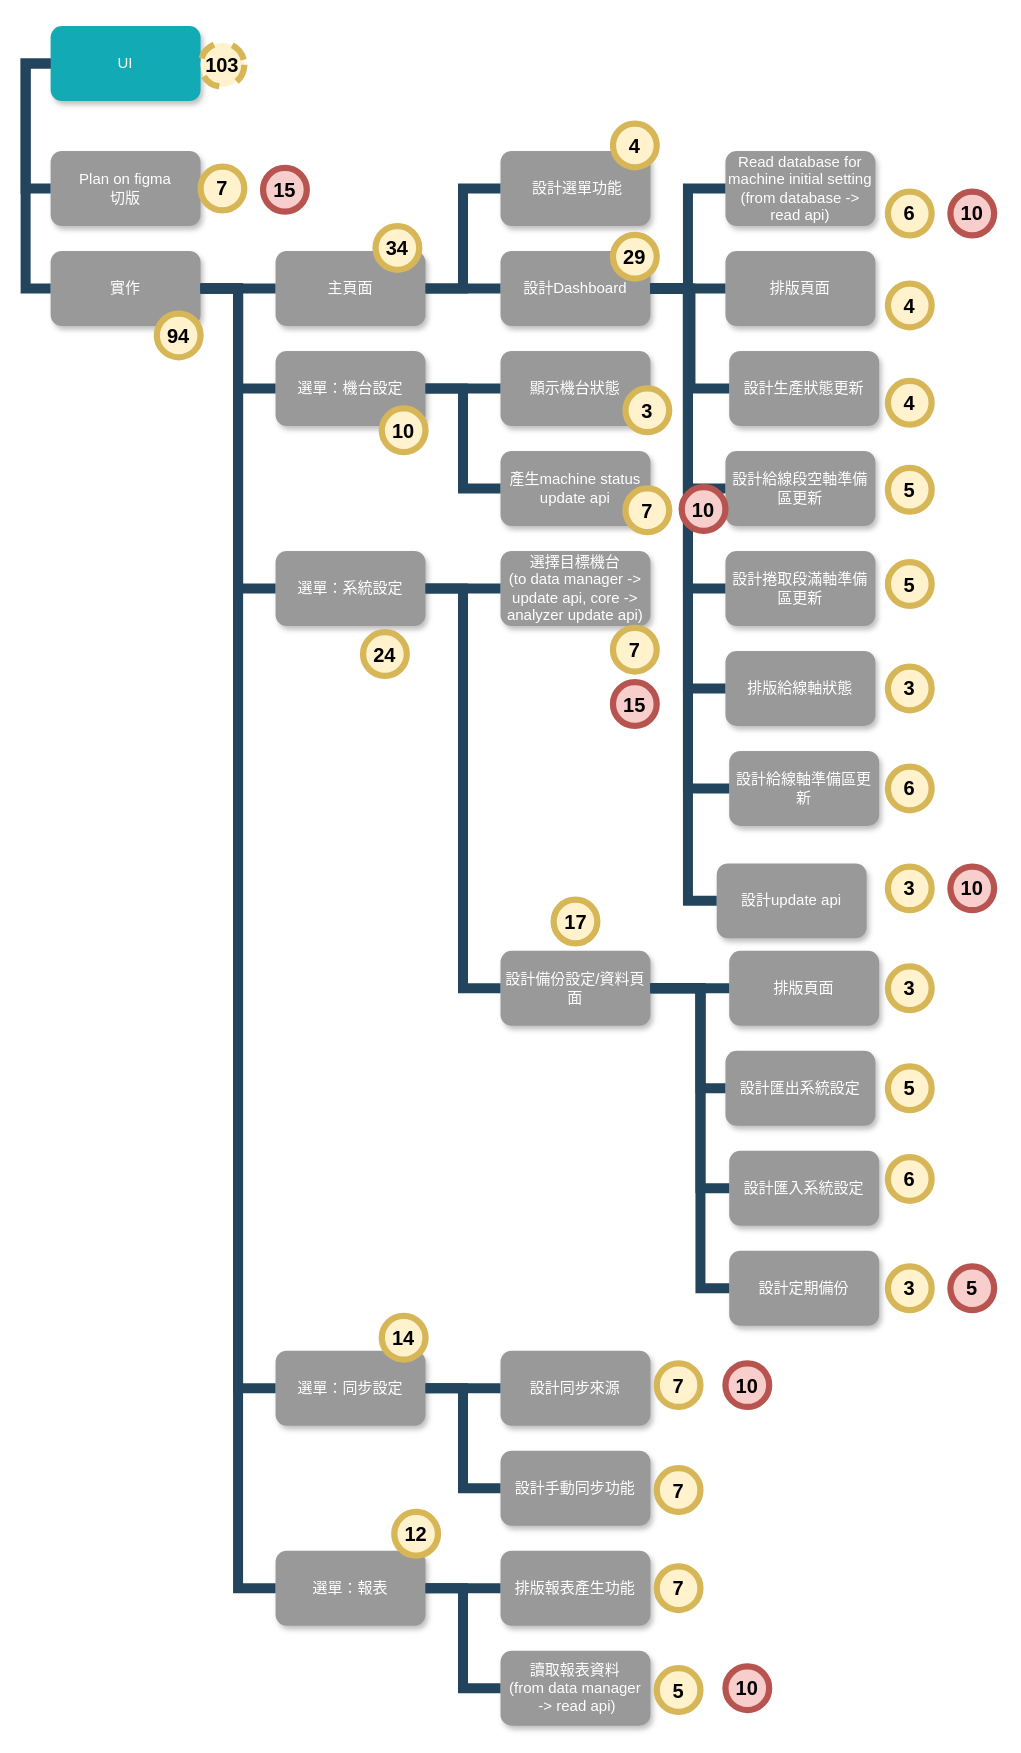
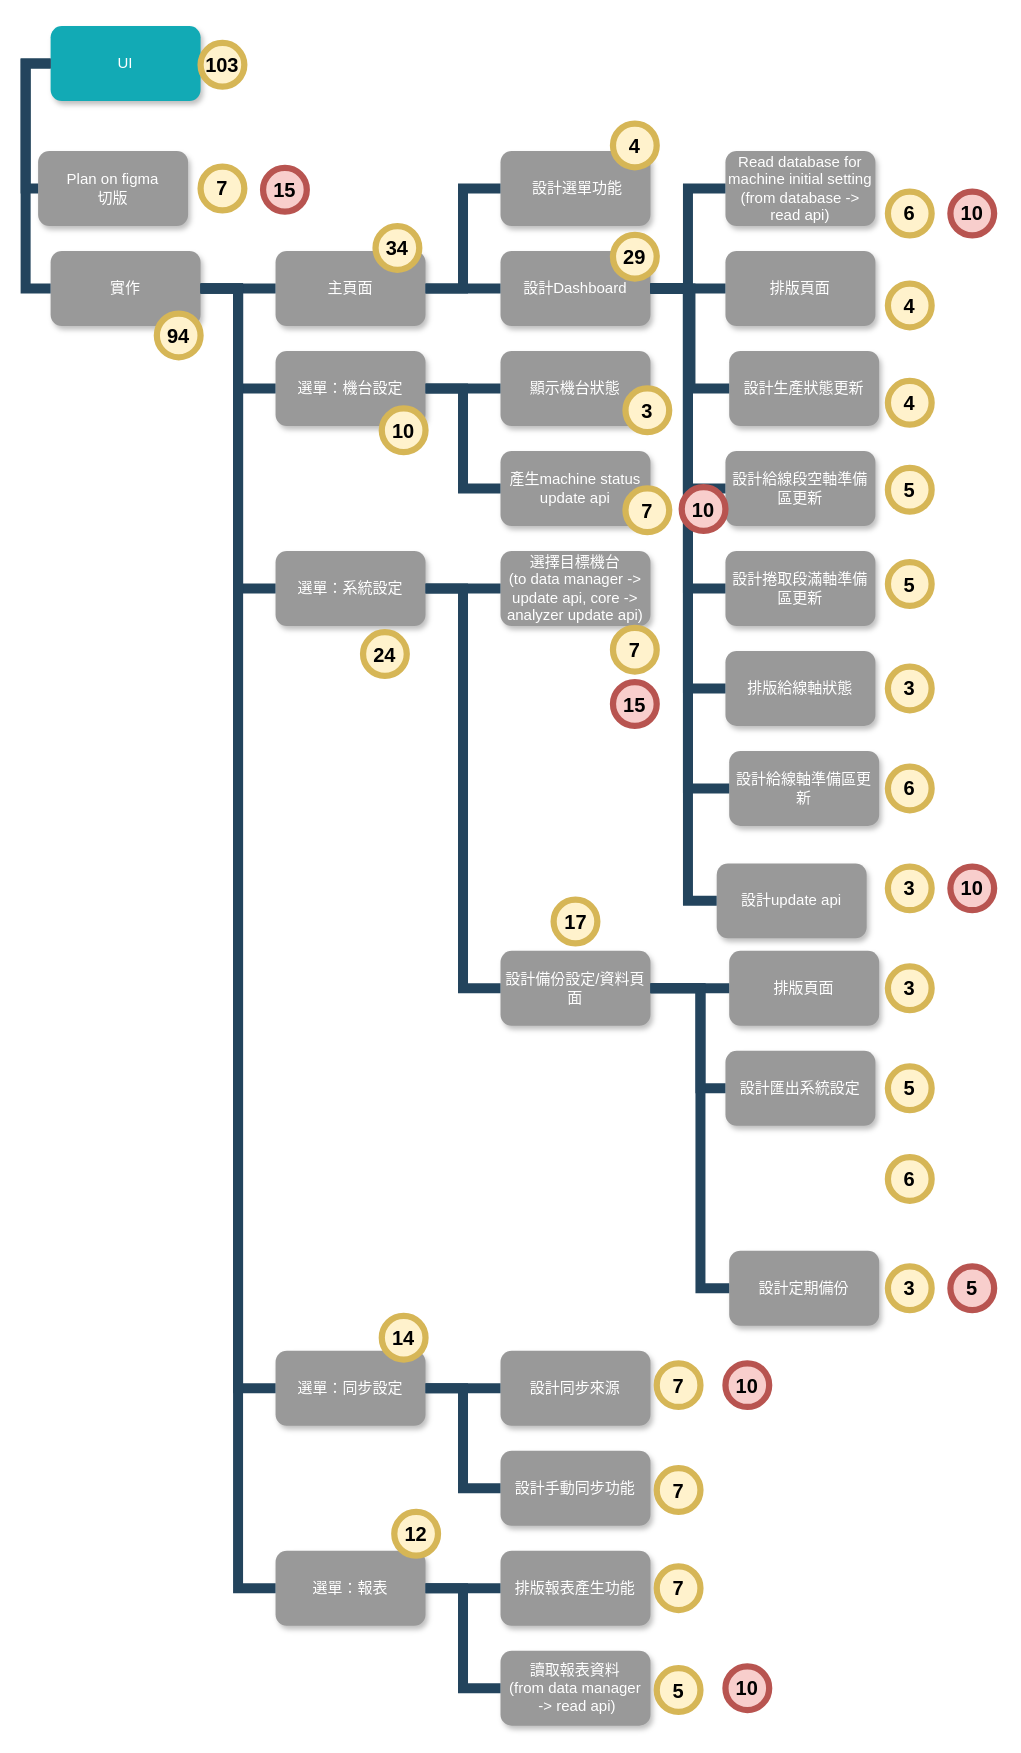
(223, 64) -> (223, 64)
(126, 188) -> (113, 188)
(716, 1188) -> none
(804, 1188) -> none
